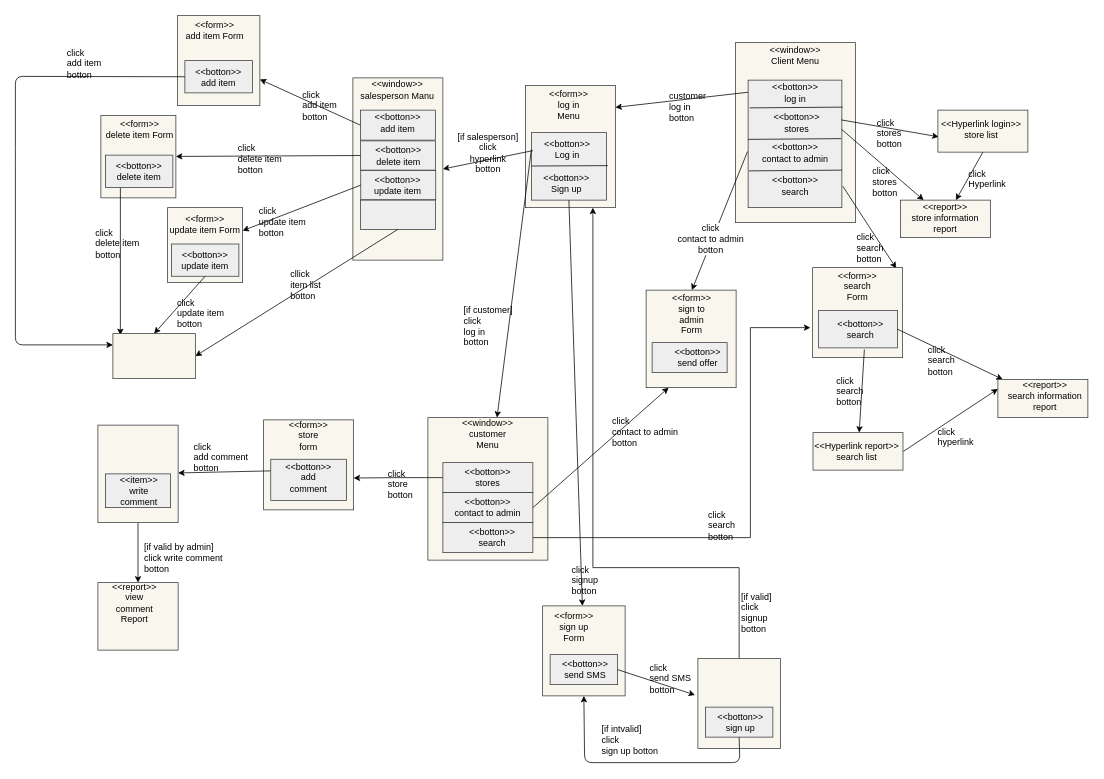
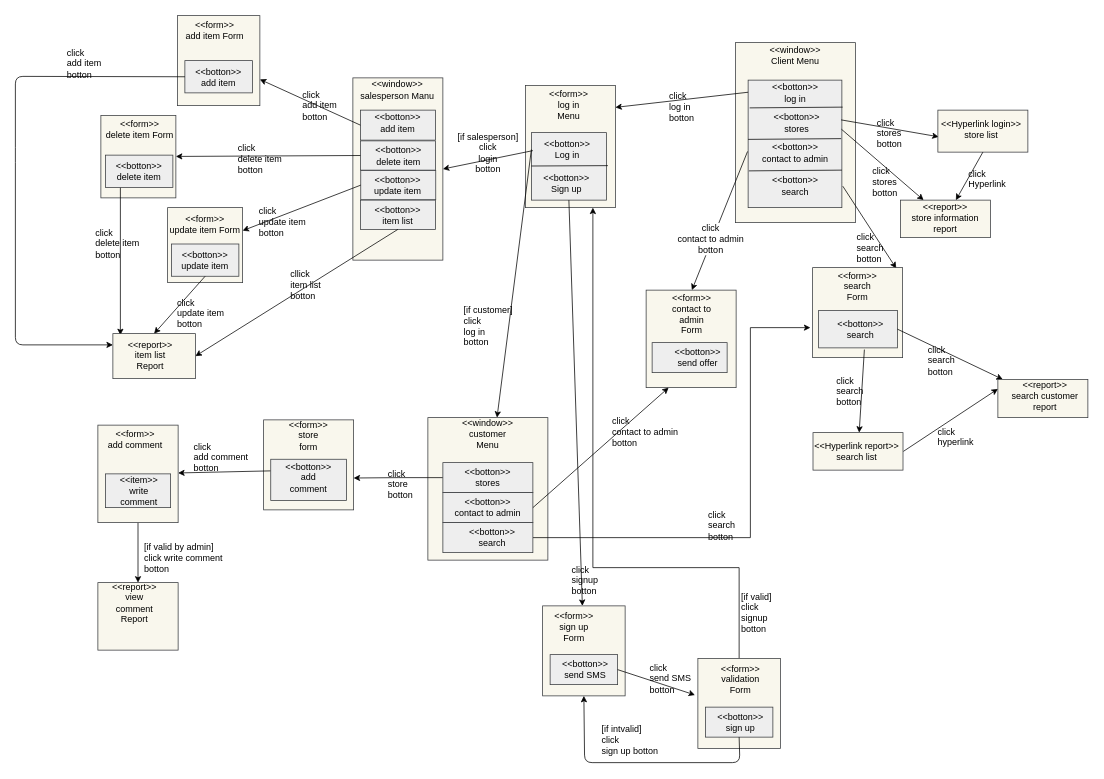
(690, 107) -> (684, 107)
(488, 153) -> (488, 153)
none -> (398, 215)
(692, 314) -> (692, 314)
none -> (150, 355)
(1045, 396) -> (1045, 396)
none -> (135, 439)
none -> (741, 679)
